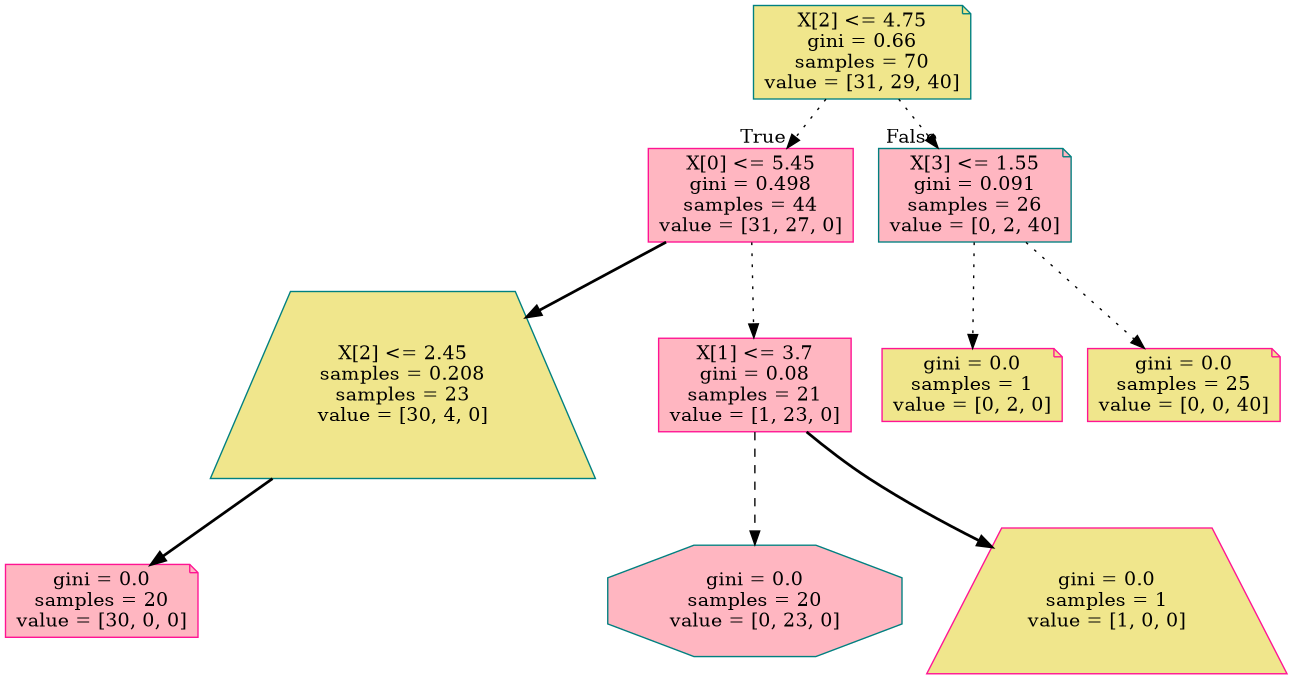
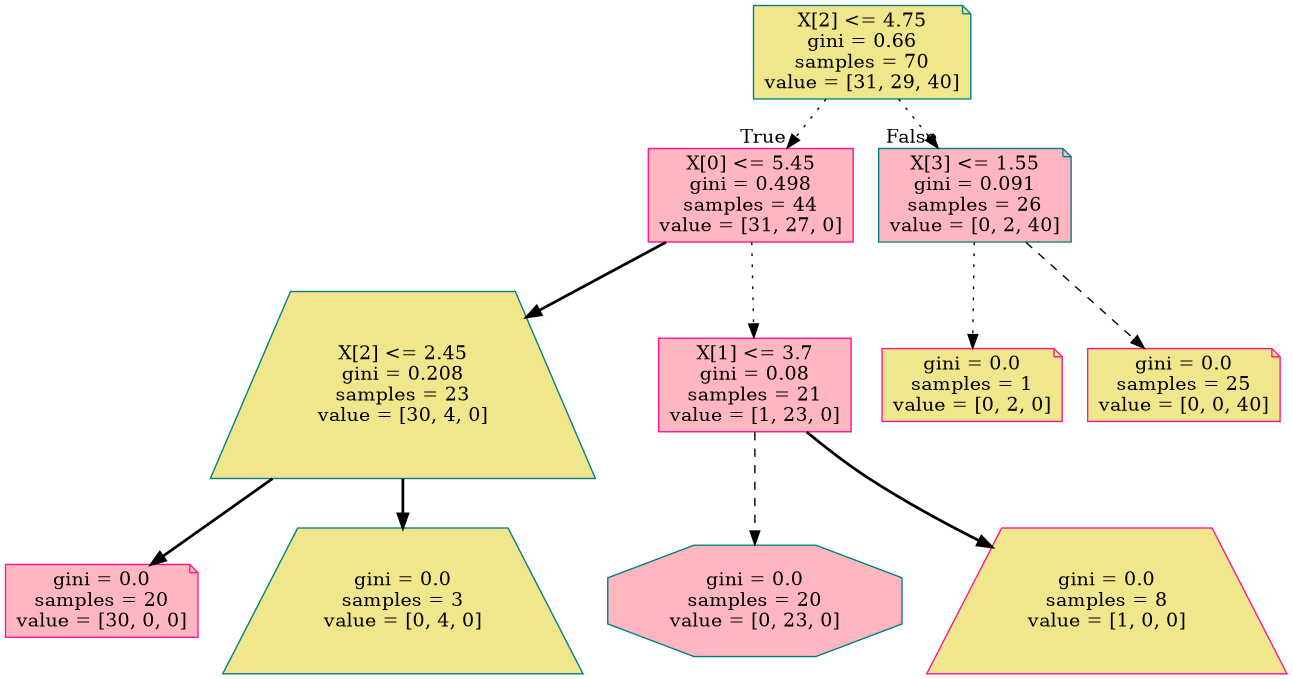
(1080, 291) -> (1080, 291)
(403, 385) -> (403, 385)
none -> (403, 601)
(1107, 601) -> (1107, 601)
